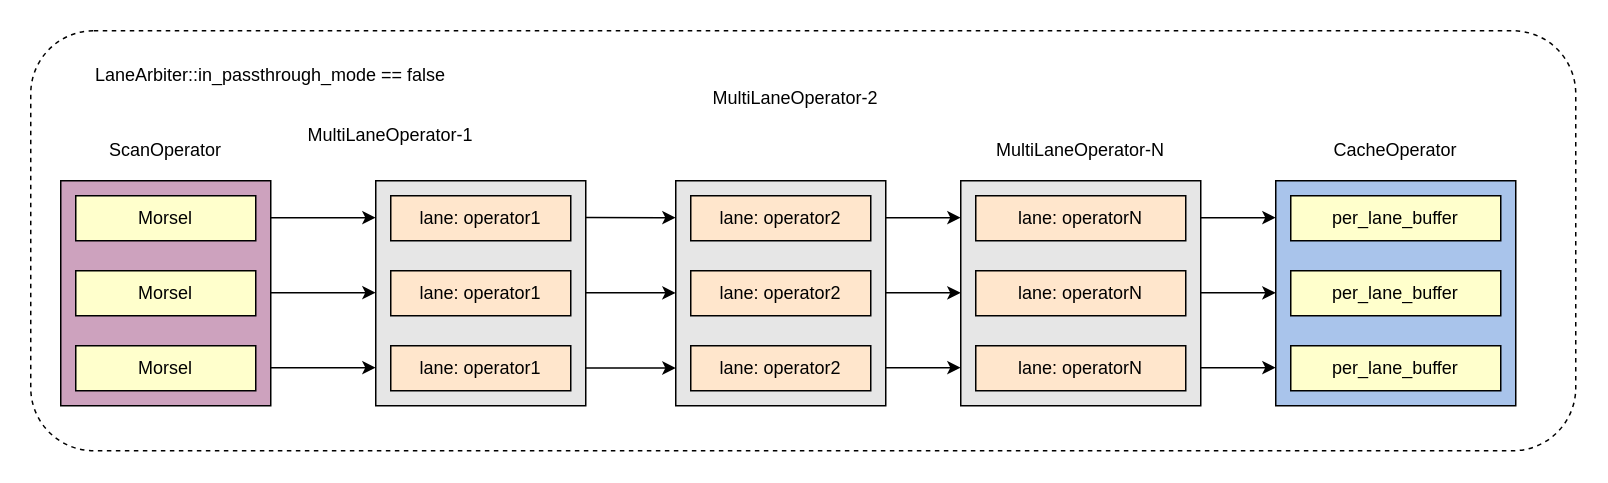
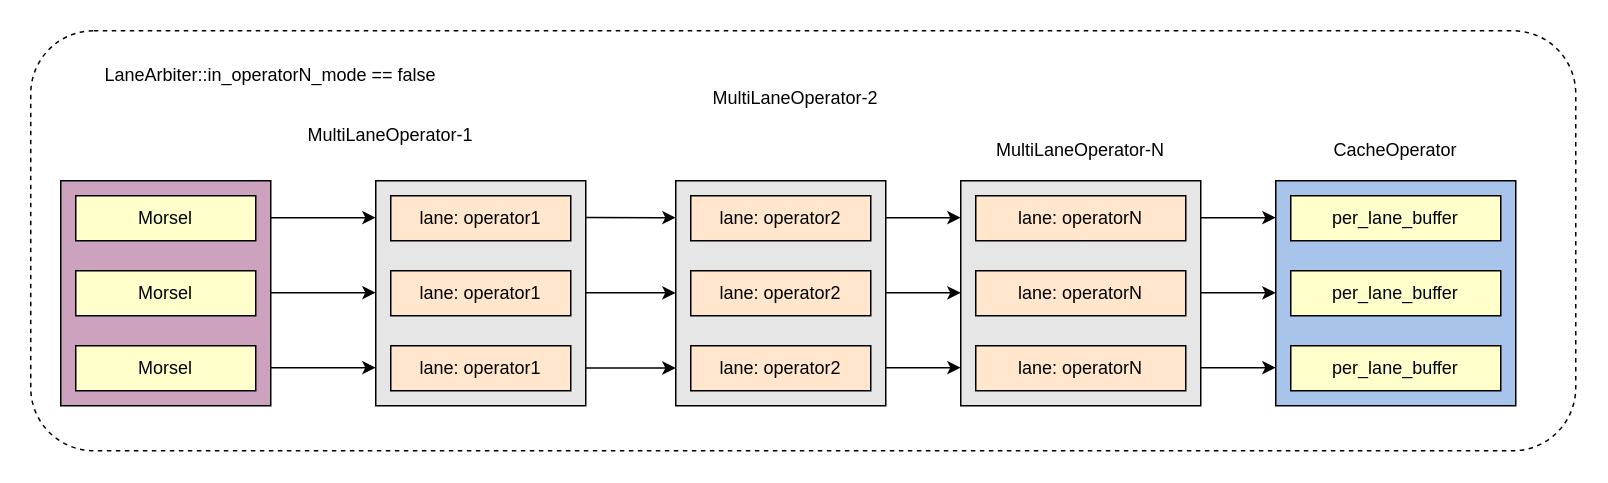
(271, 76) -> (271, 76)
(166, 151) -> none
